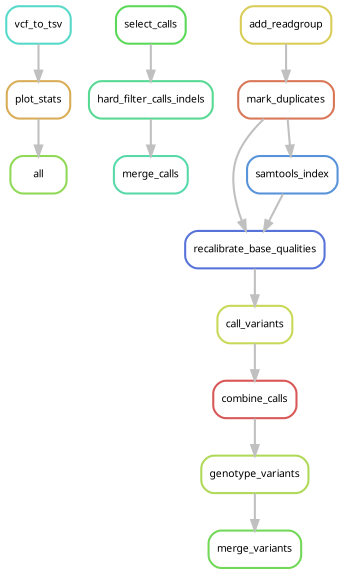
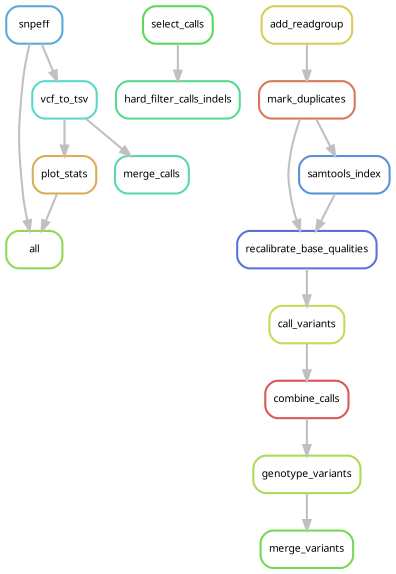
none -> (34, 25)
(151, 132) -> (104, 134)
